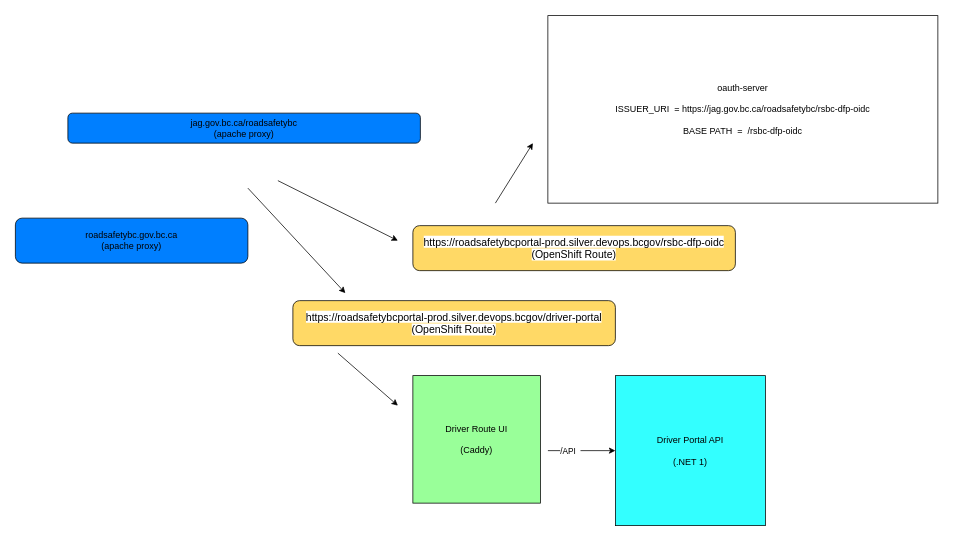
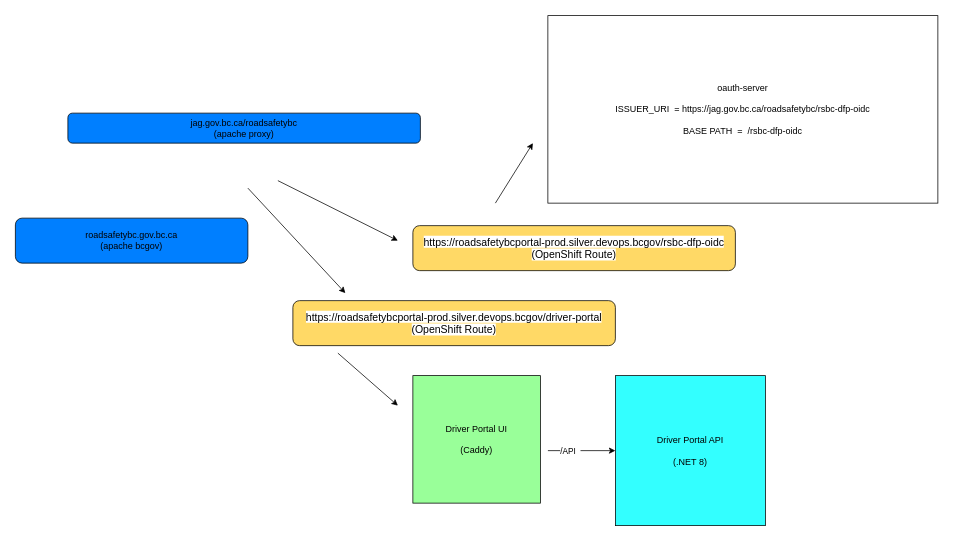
(132, 240) -> (132, 240)
(477, 439) -> (477, 439)
(690, 450) -> (690, 450)
